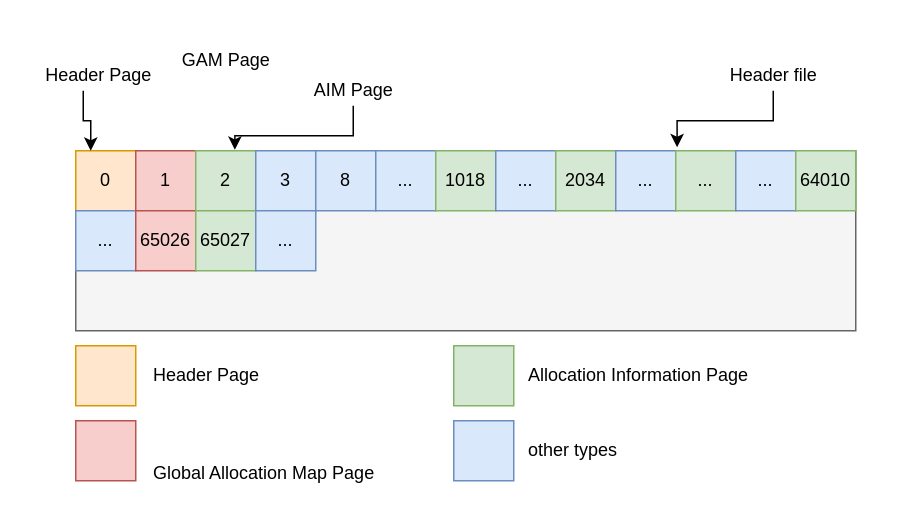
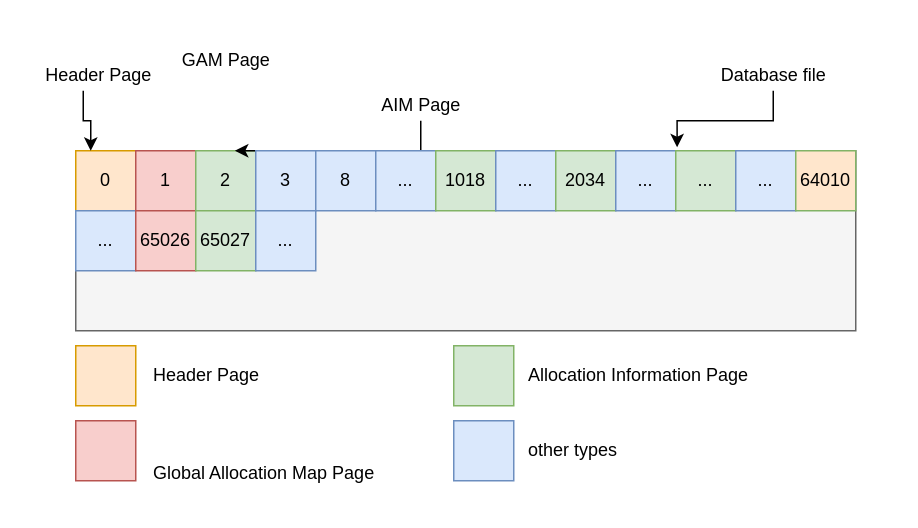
(774, 76) -> (774, 76)
(353, 91) -> (421, 106)
(826, 181) -> (826, 181)
